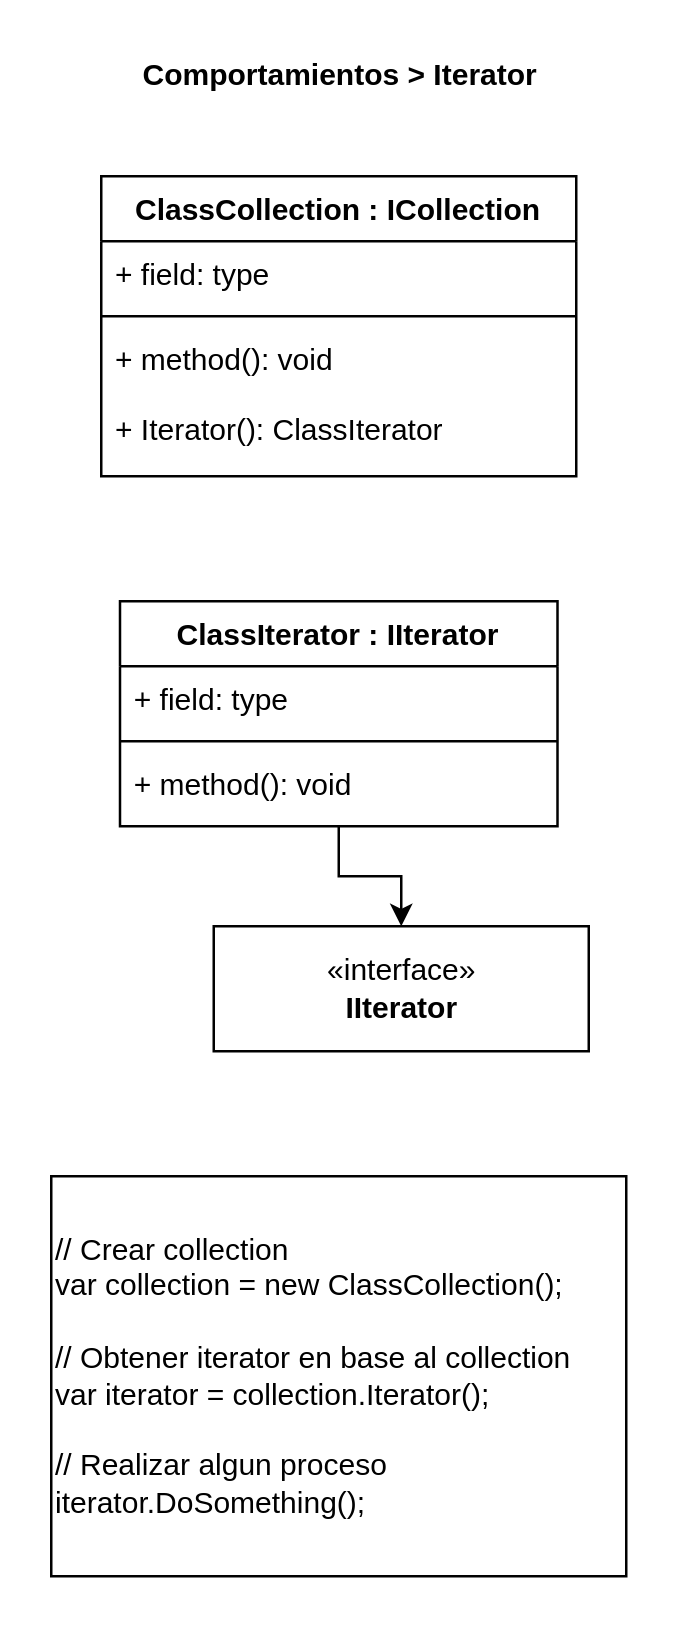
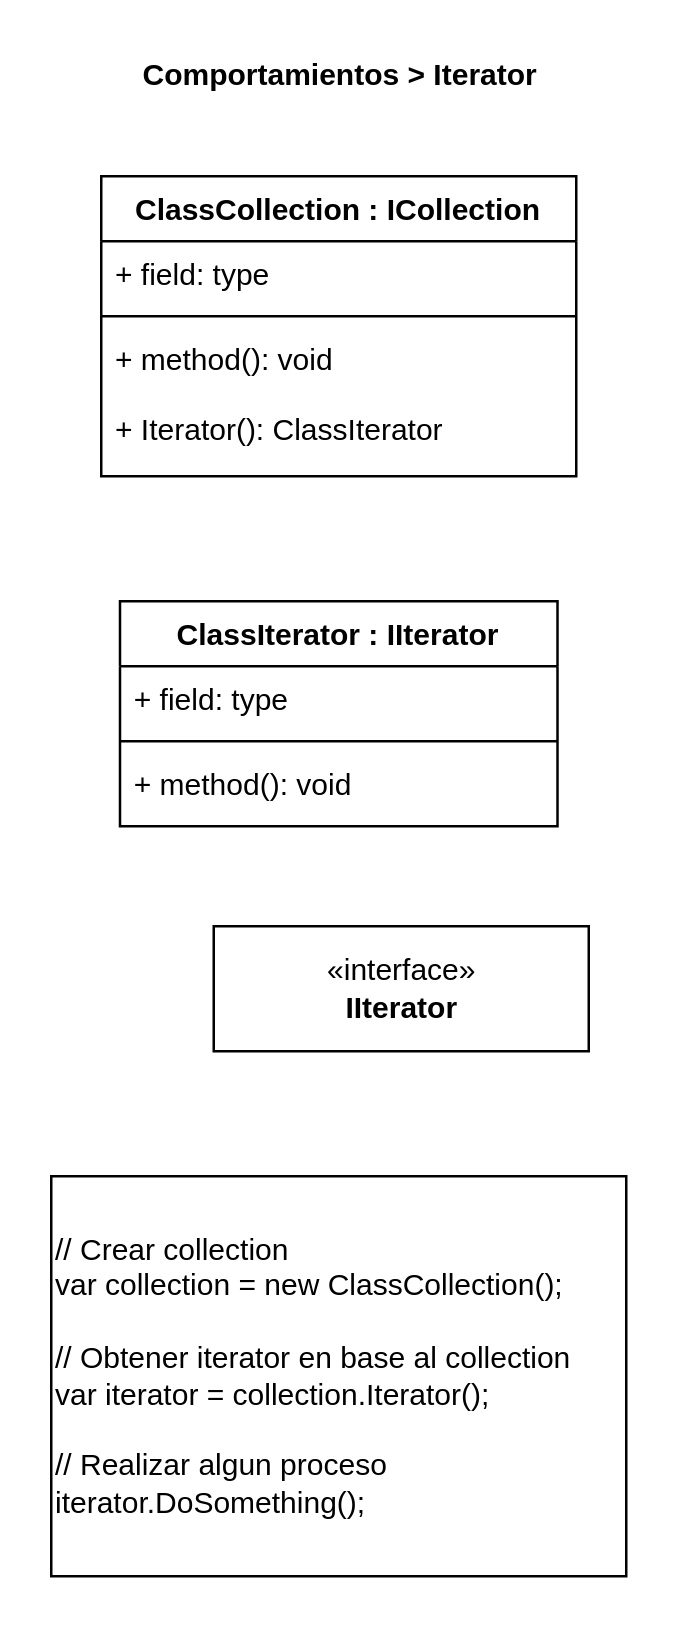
(364, 876) -> none
